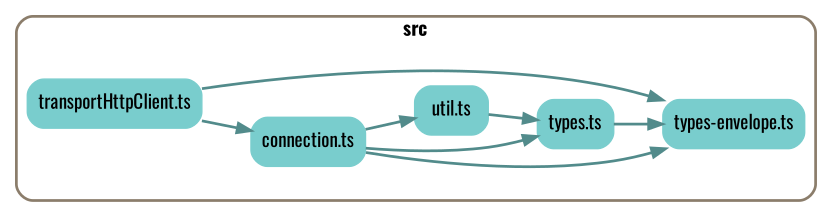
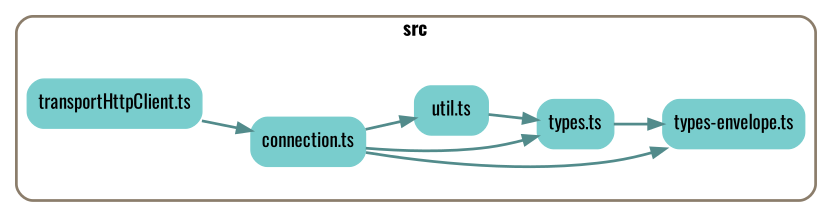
(426, 71) -> none
